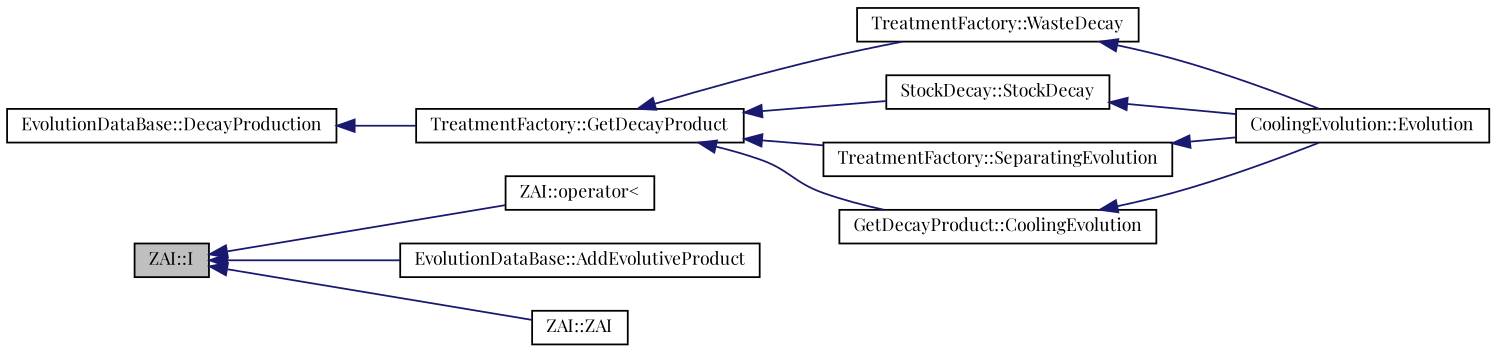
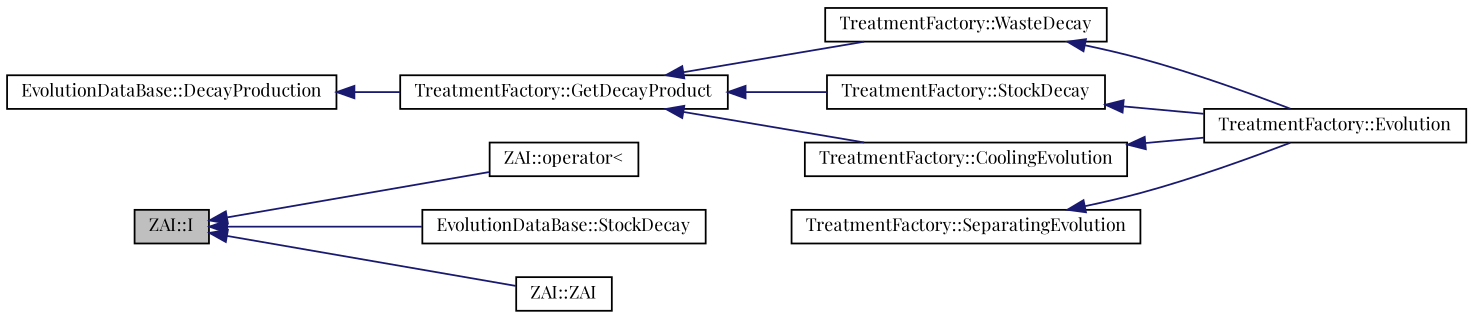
(998, 92) -> (966, 92)
(1363, 126) -> (1335, 126)
(793, 143) -> none
(998, 227) -> (966, 159)
(580, 260) -> (564, 227)
